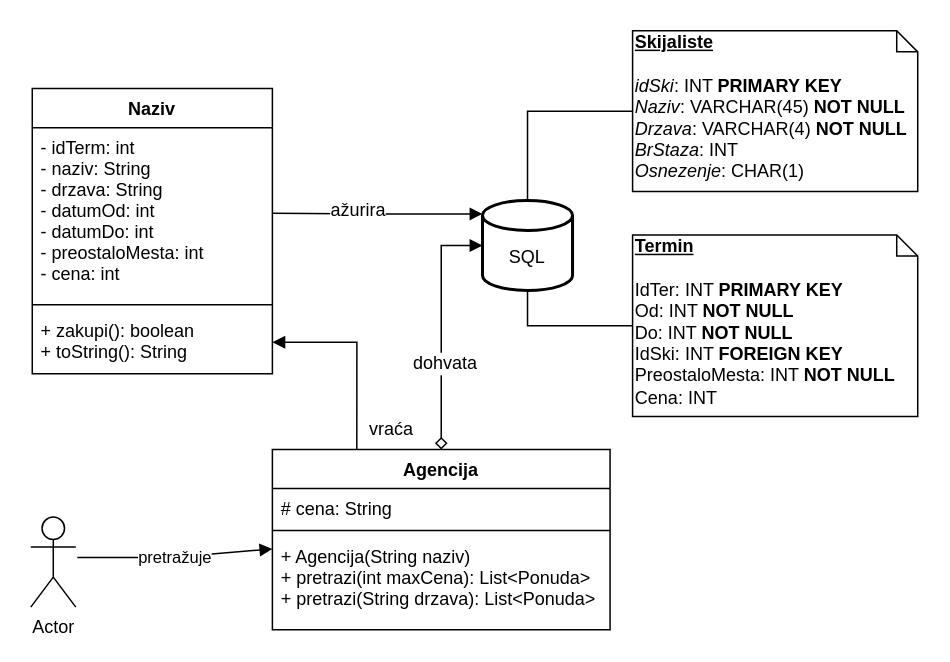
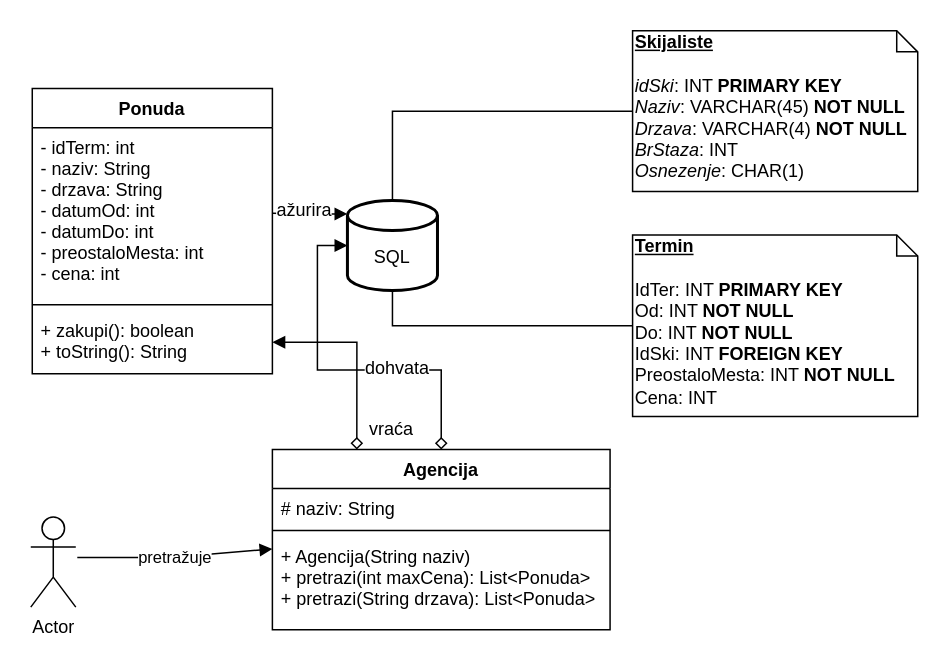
(152, 109) -> (152, 109)
(527, 245) -> (392, 245)
(357, 442) -> (357, 437)
(342, 509) -> (344, 509)
